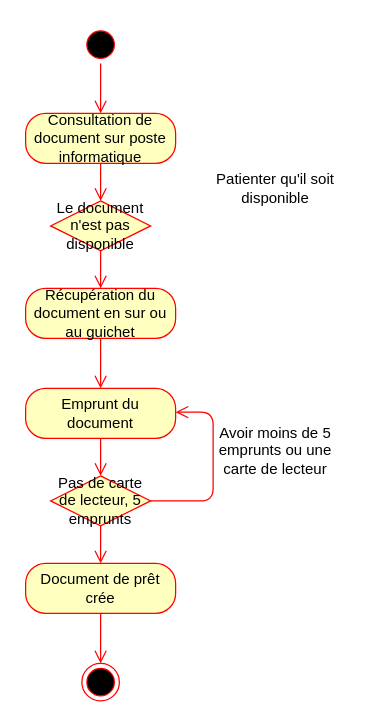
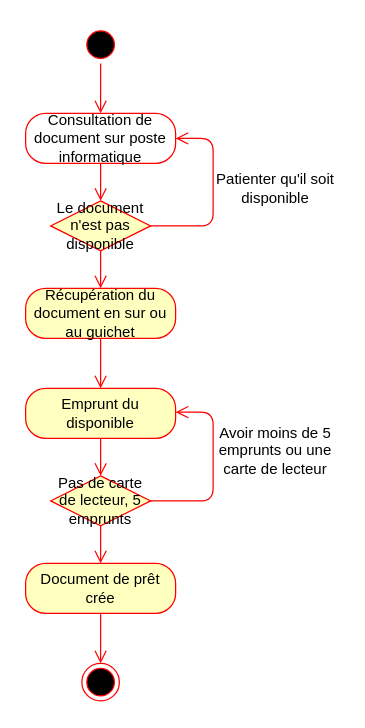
(101, 138) -> (101, 138)
none -> (213, 196)
(101, 413) -> (101, 413)
